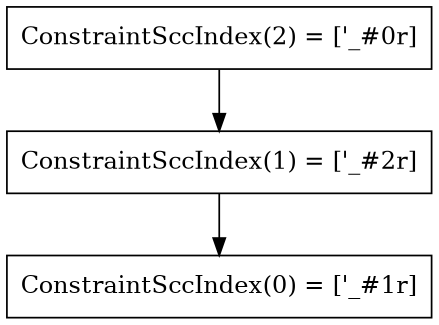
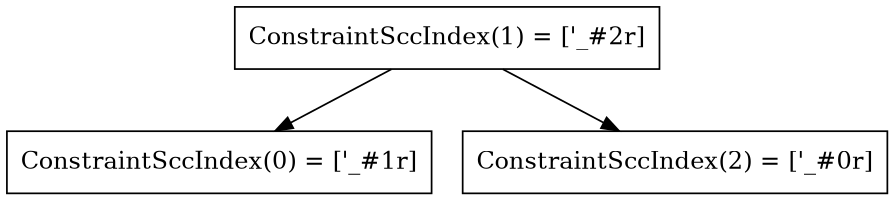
(219, 92) -> (553, 96)
